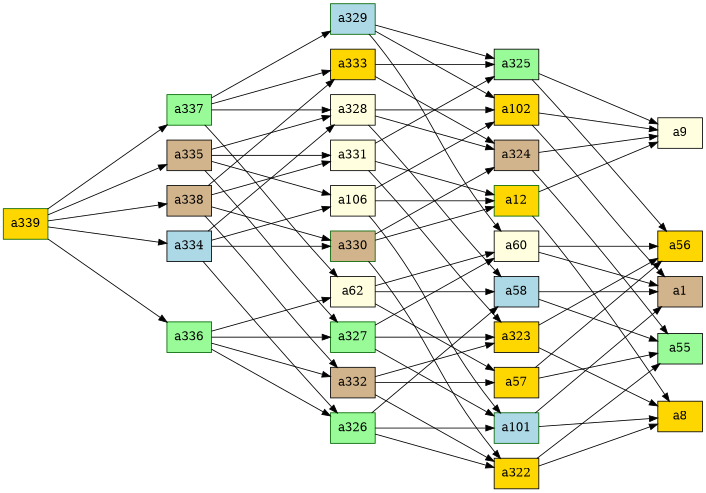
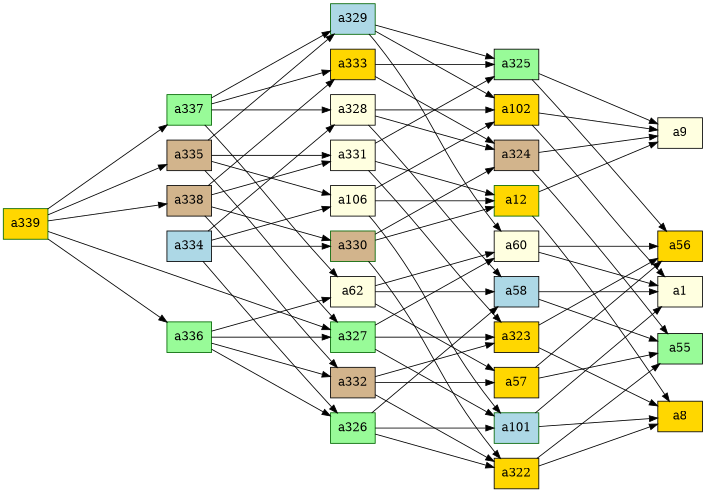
(259, 136) -> (259, 97)
(103, 235) -> (185, 279)
(680, 292) -> (680, 292)
